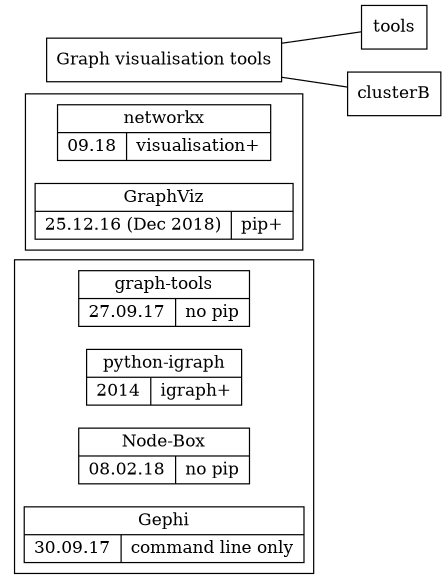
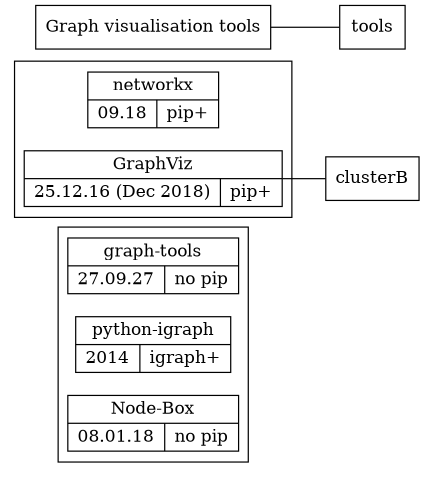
(314, 82) -> (304, 179)
(199, 146) -> (188, 113)
(127, 312) -> (116, 279)
(127, 469) -> (116, 437)
(164, 535) -> none
